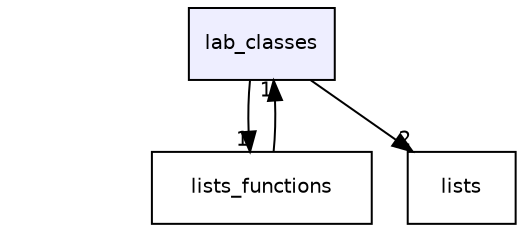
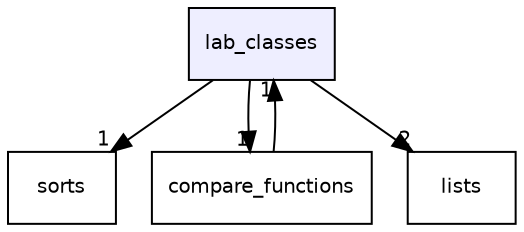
none -> (62, 188)
(262, 188) -> (262, 188)
